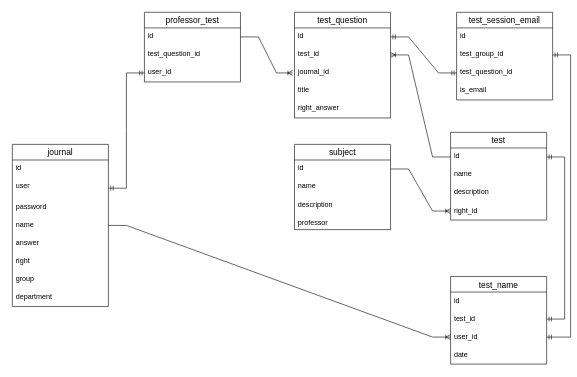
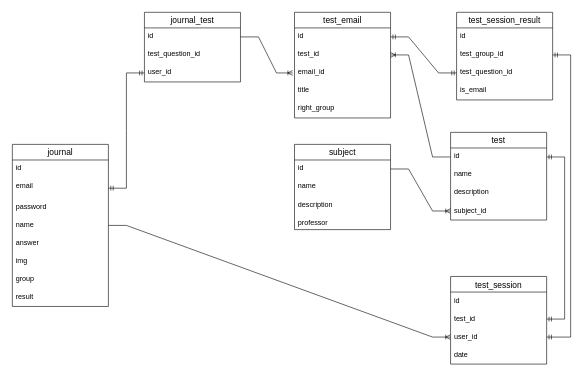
(192, 21) -> (192, 21)
(342, 21) -> (342, 21)
(504, 21) -> (504, 21)
(316, 72) -> (311, 72)
(321, 108) -> (319, 108)
(24, 186) -> (24, 186)
(468, 210) -> (473, 210)
(25, 260) -> (21, 260)
(498, 285) -> (498, 285)
(36, 296) -> (27, 296)
